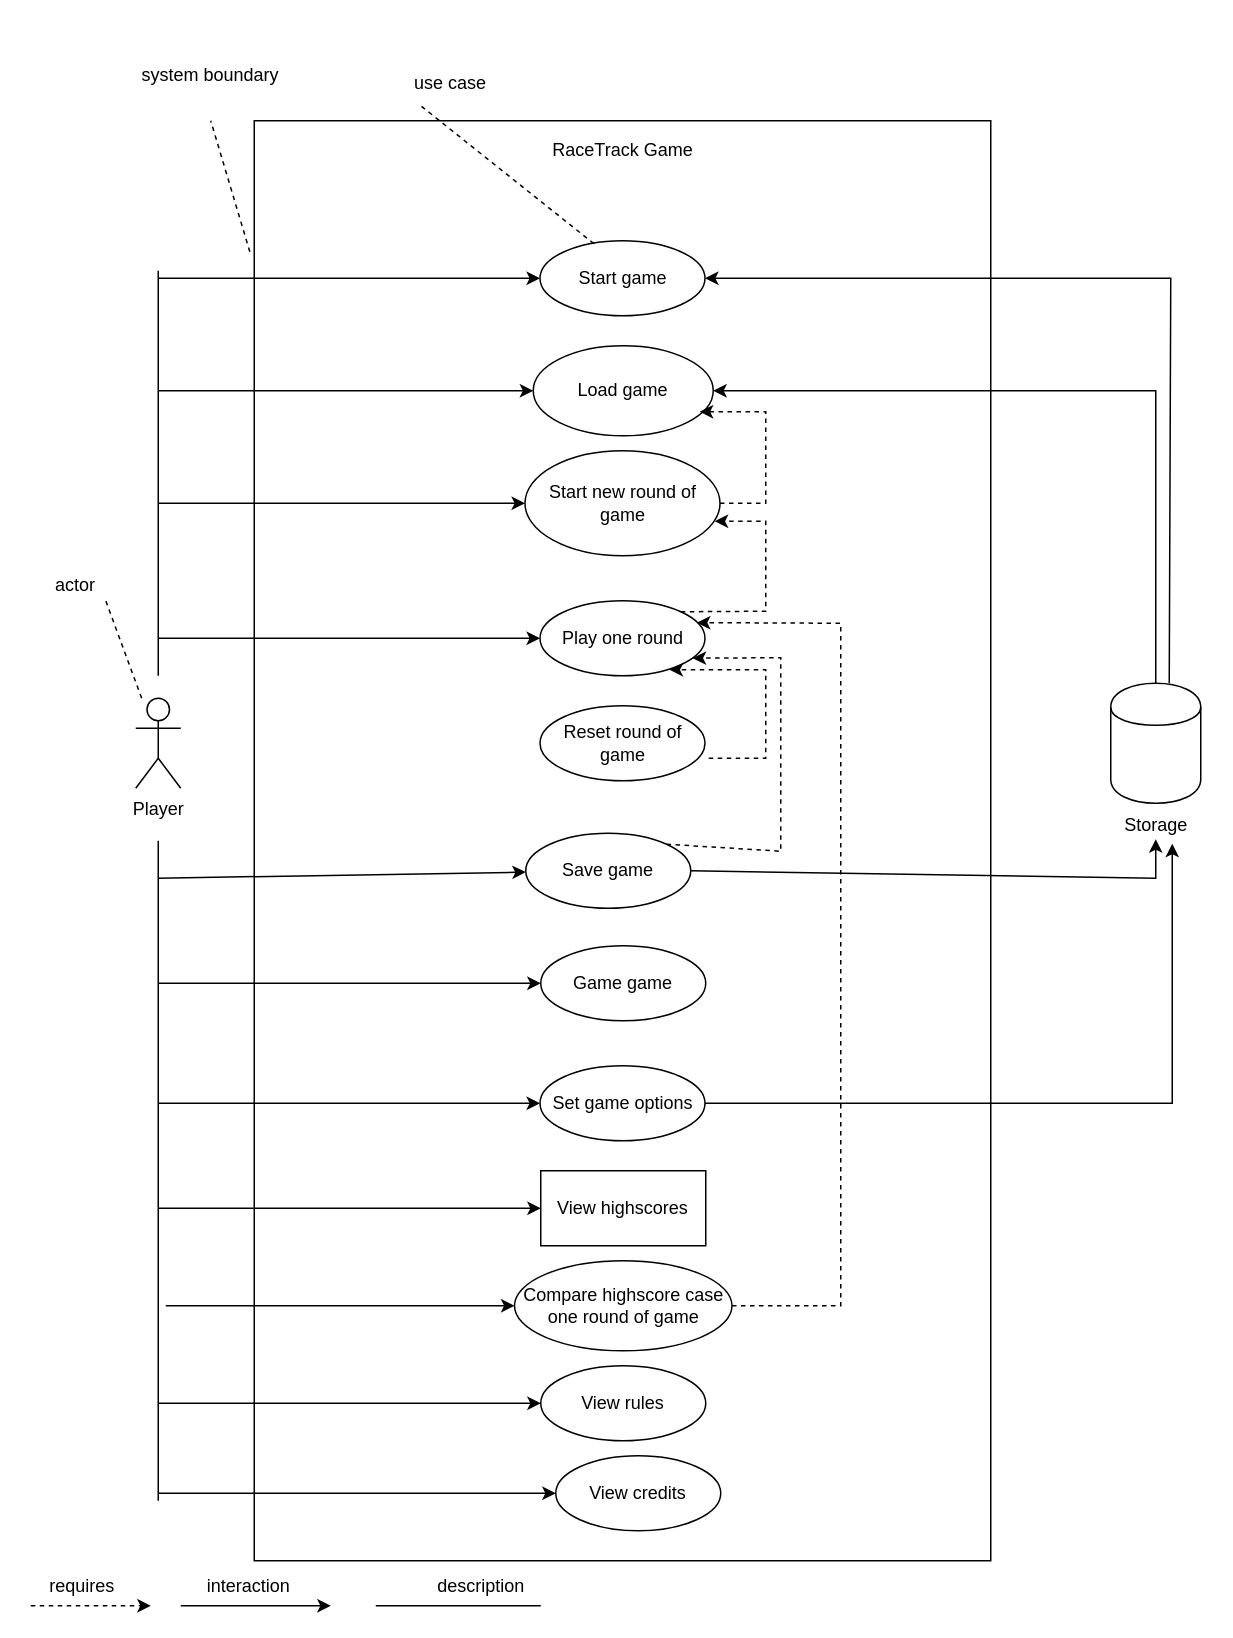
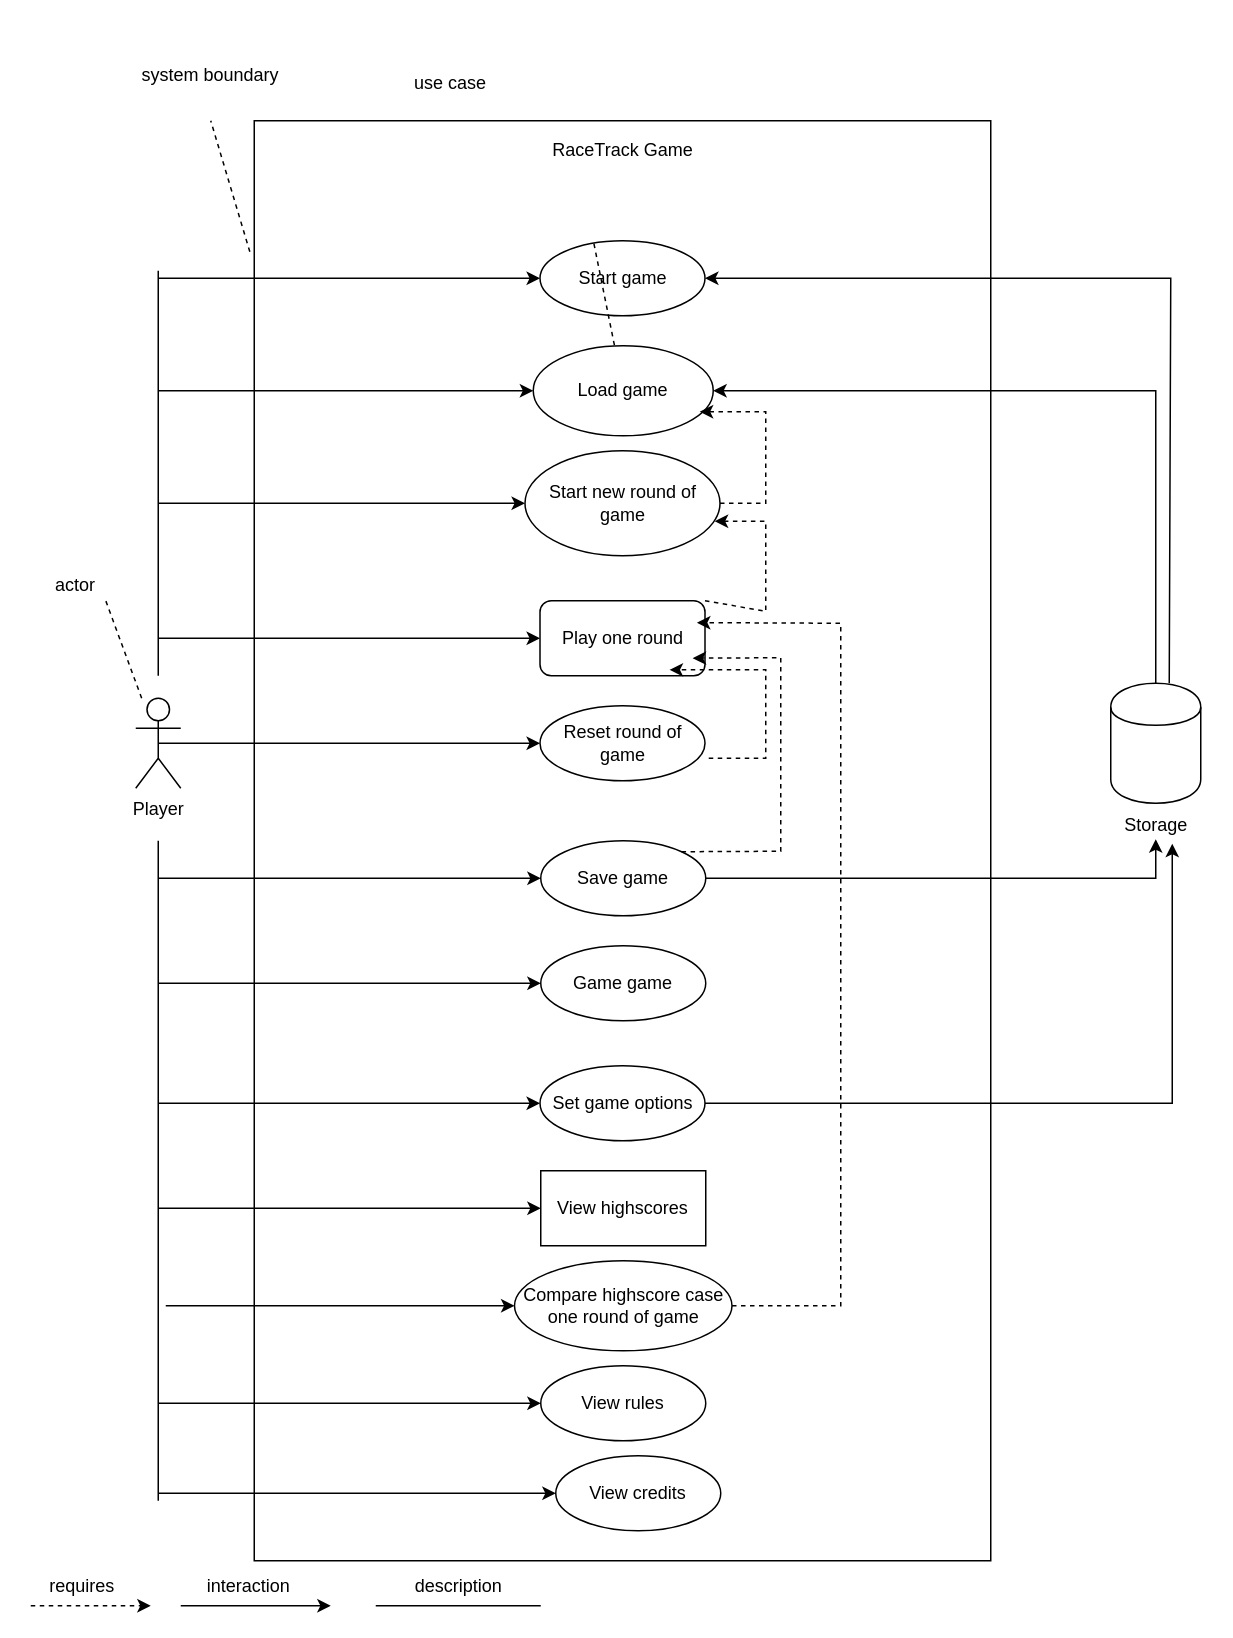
(508, 175) -> (604, 295)
(623, 638) -> (623, 638)
none -> (345, 743)
(608, 871) -> (623, 878)
(481, 1586) -> (458, 1586)
